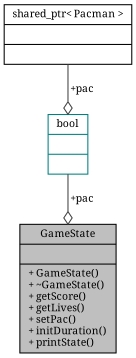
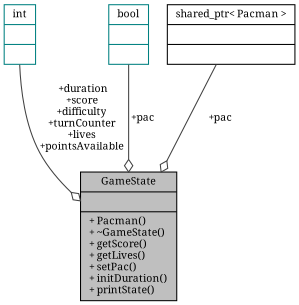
none -> (20, 35)
(68, 83) -> (192, 113)
(64, 273) -> (118, 221)
